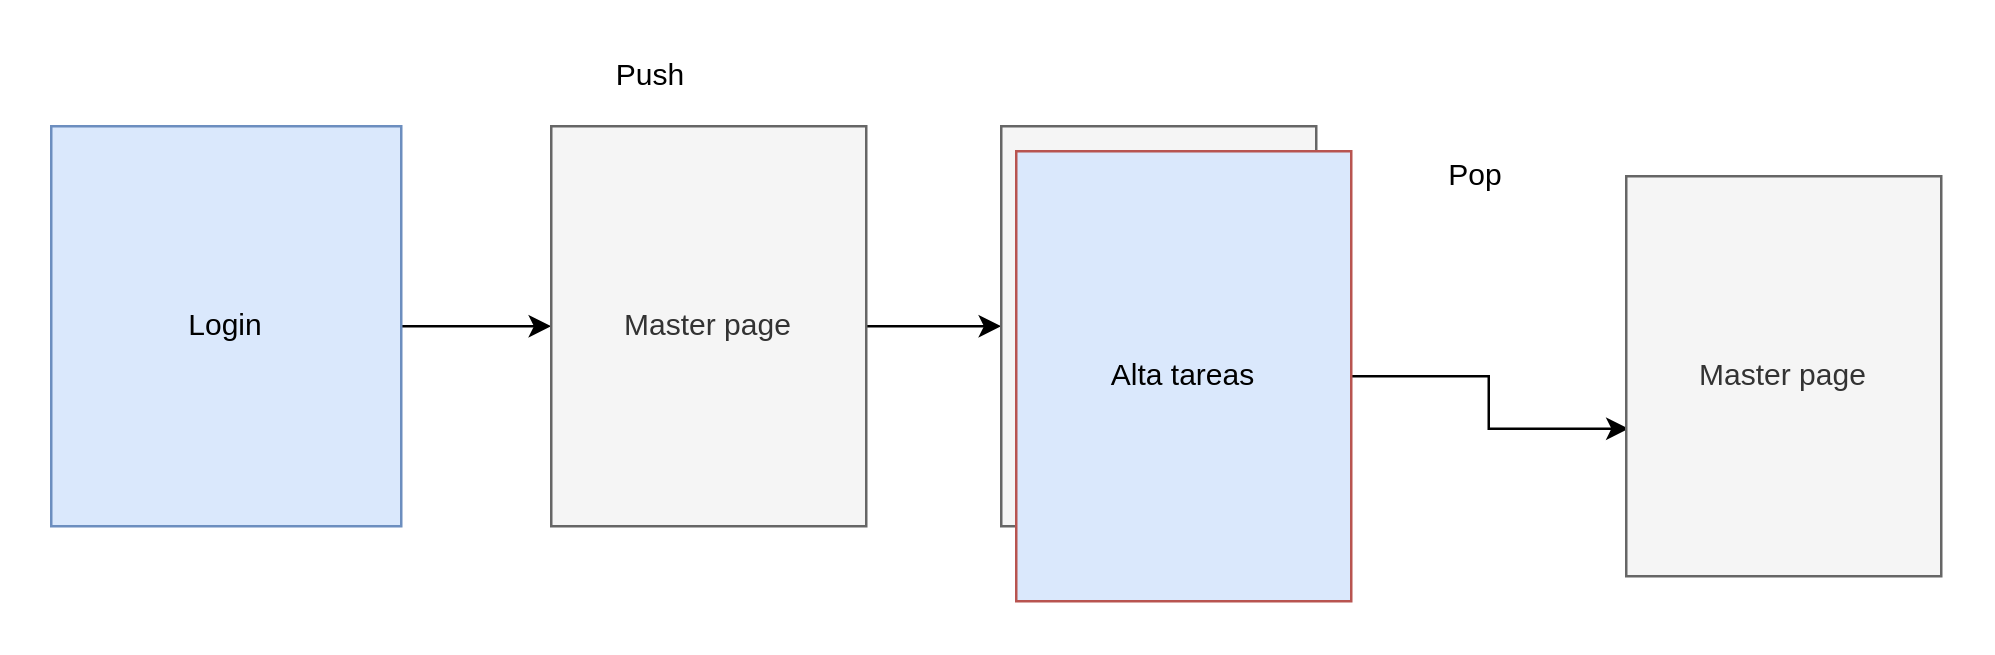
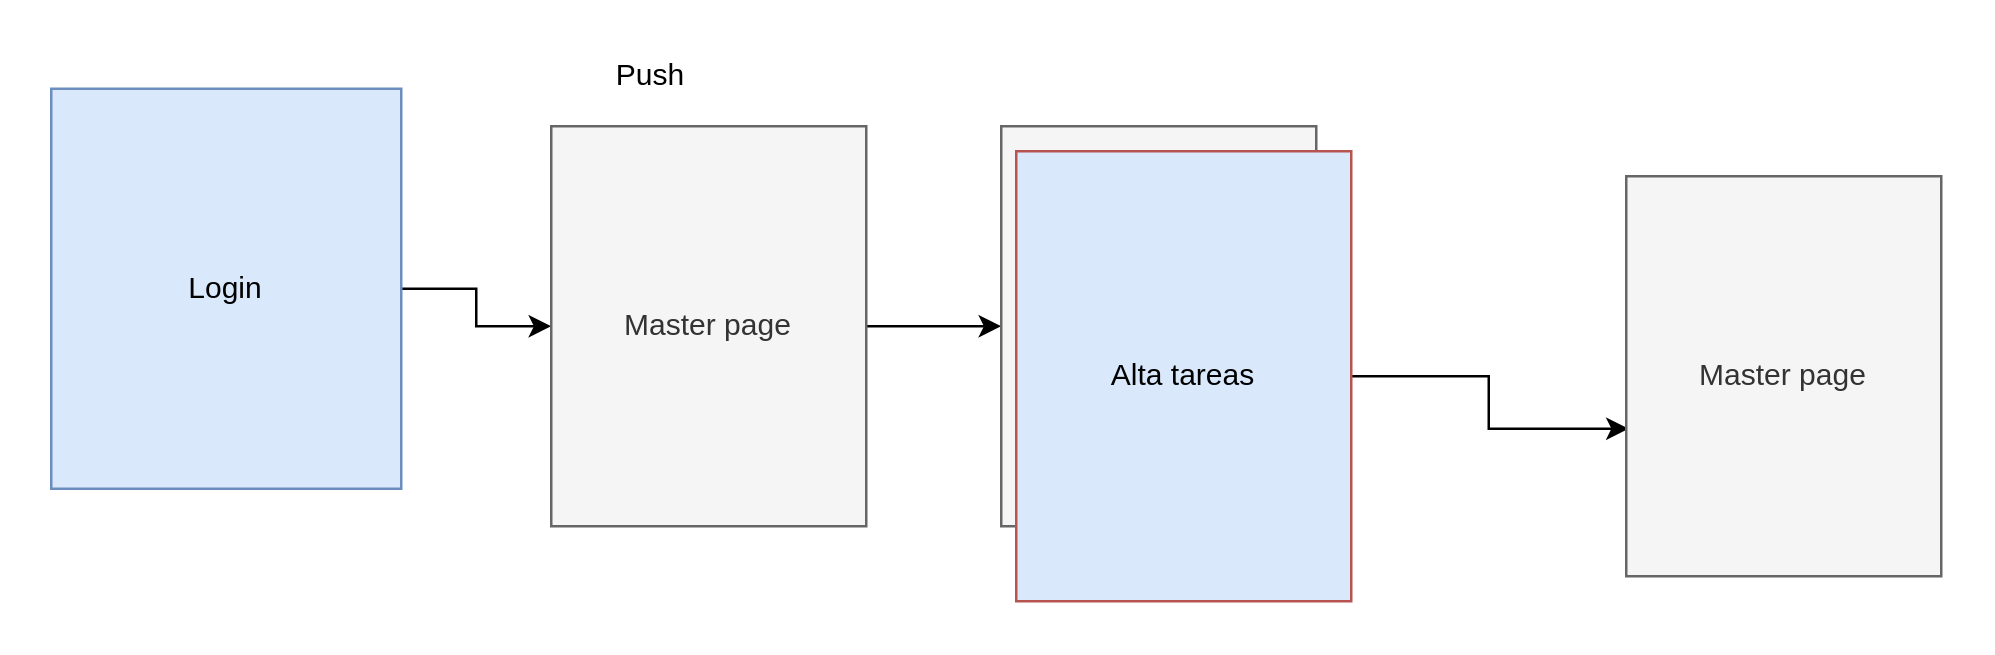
(1476, 176) -> none
(226, 326) -> (226, 289)
